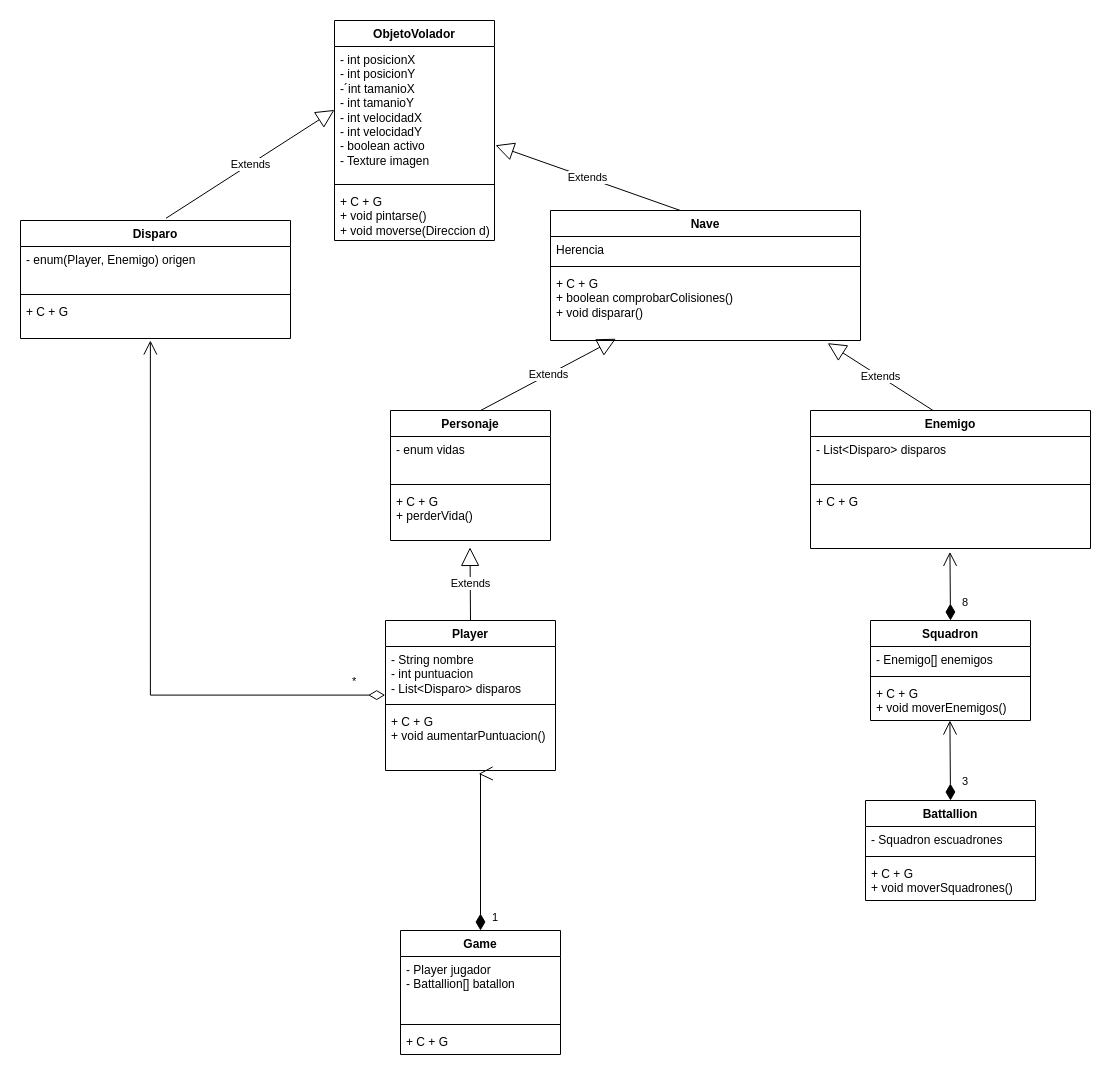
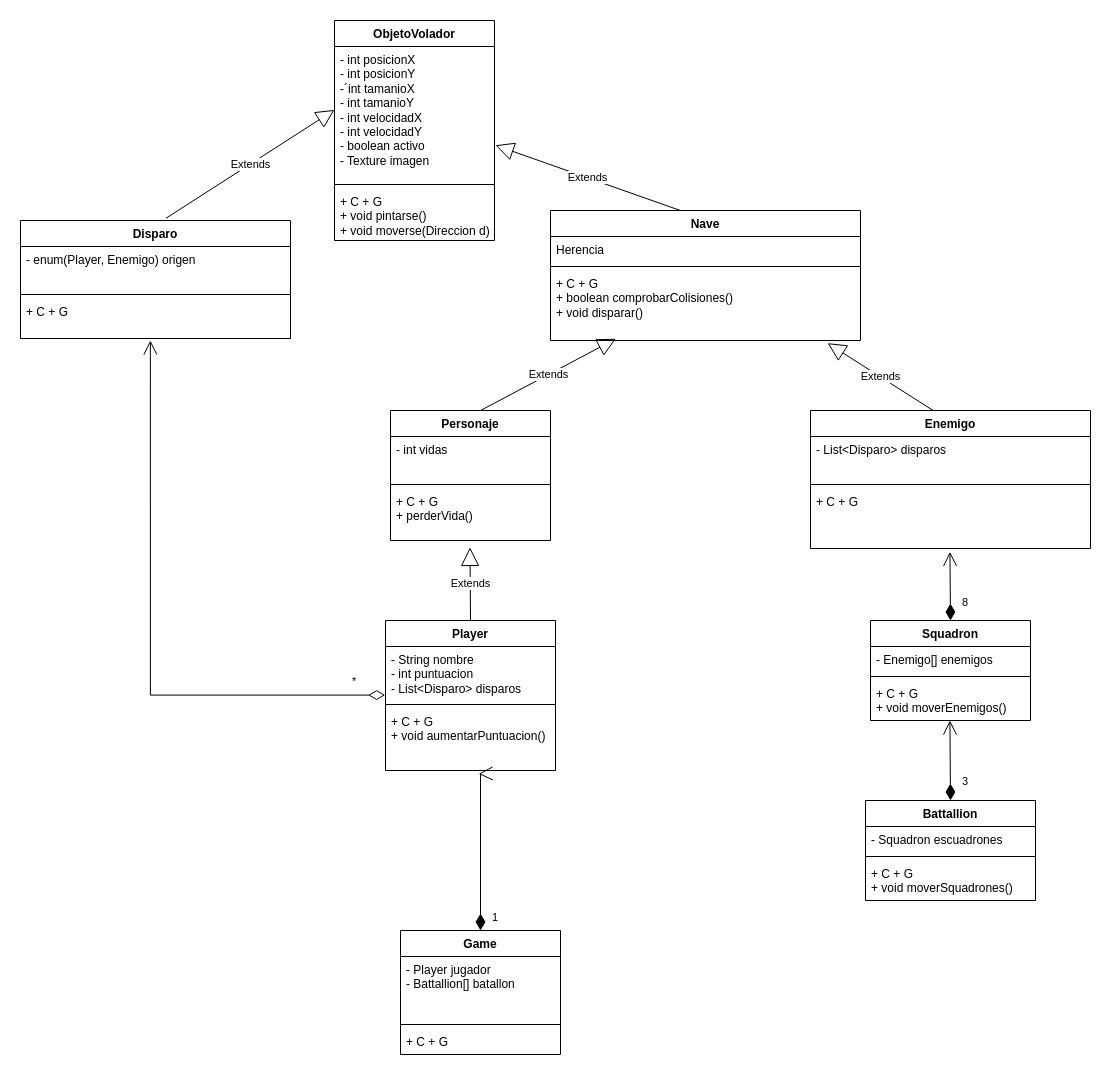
(432, 451) -> (427, 451)
